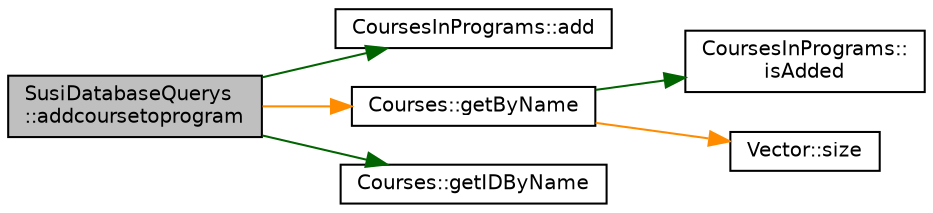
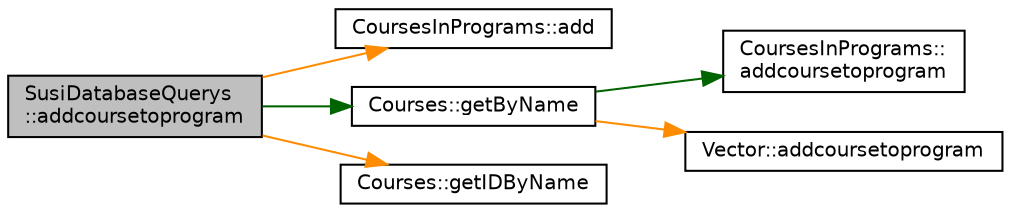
(805, 61) -> (844, 61)
(315, 65) -> (315, 65)
(297, 106) -> (297, 106)
(315, 148) -> (315, 148)
(805, 151) -> (844, 151)
